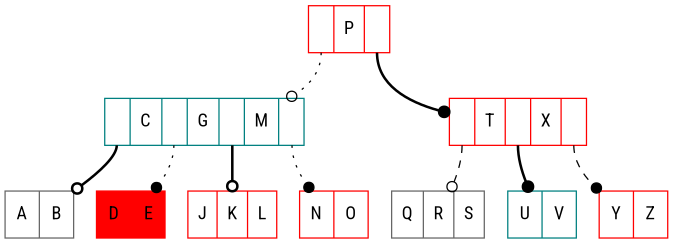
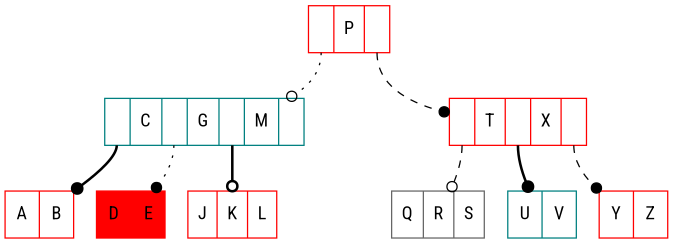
(398, 92) -> (398, 92)
(102, 168) -> (102, 168)
(39, 215) -> (39, 215)
(334, 215) -> none
